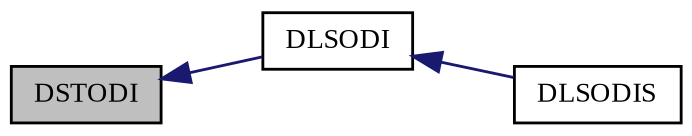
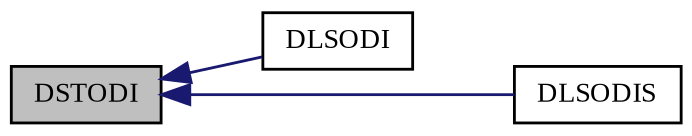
(477, 70) -> (352, 95)
